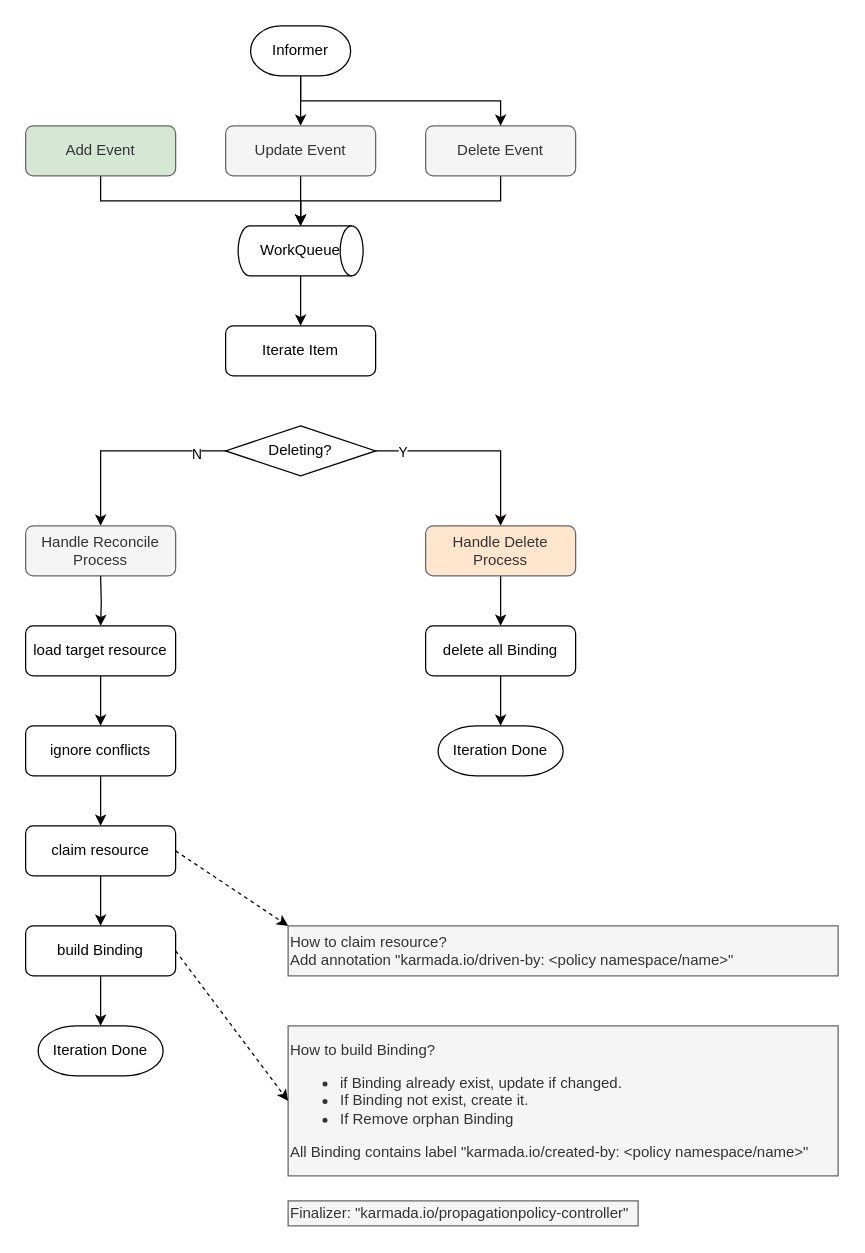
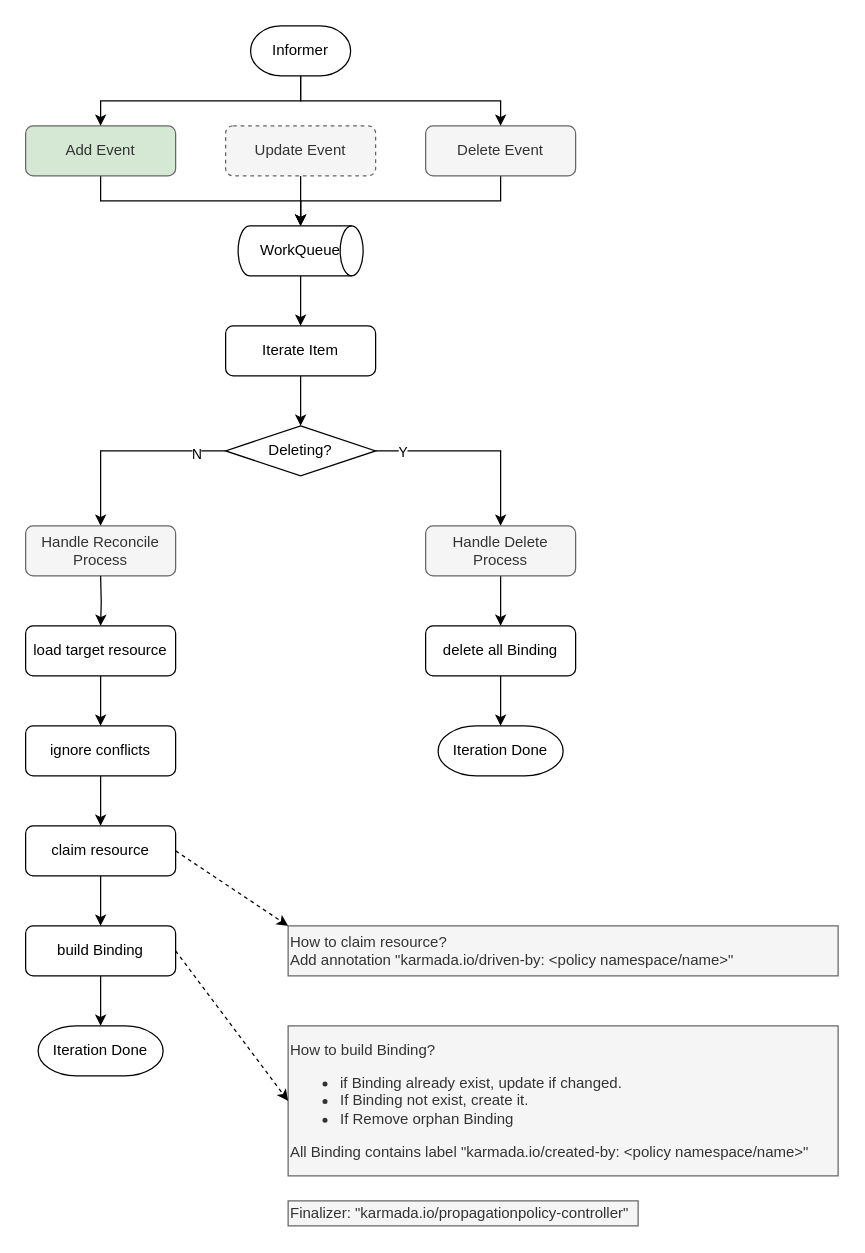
(301, 110) -> (192, 101)
(301, 151) -> (301, 151)
none -> (301, 397)
(501, 551) -> (501, 551)
